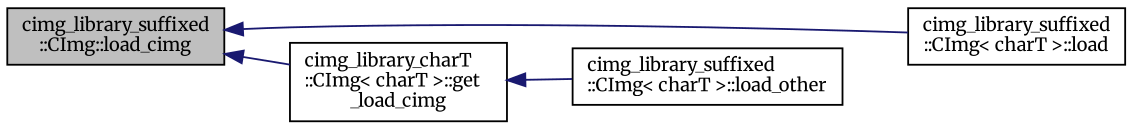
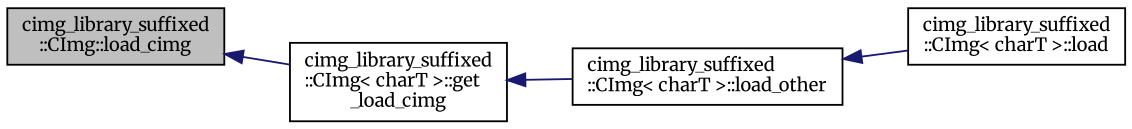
(576, 26) -> (885, 54)
(398, 82) -> (398, 82)
